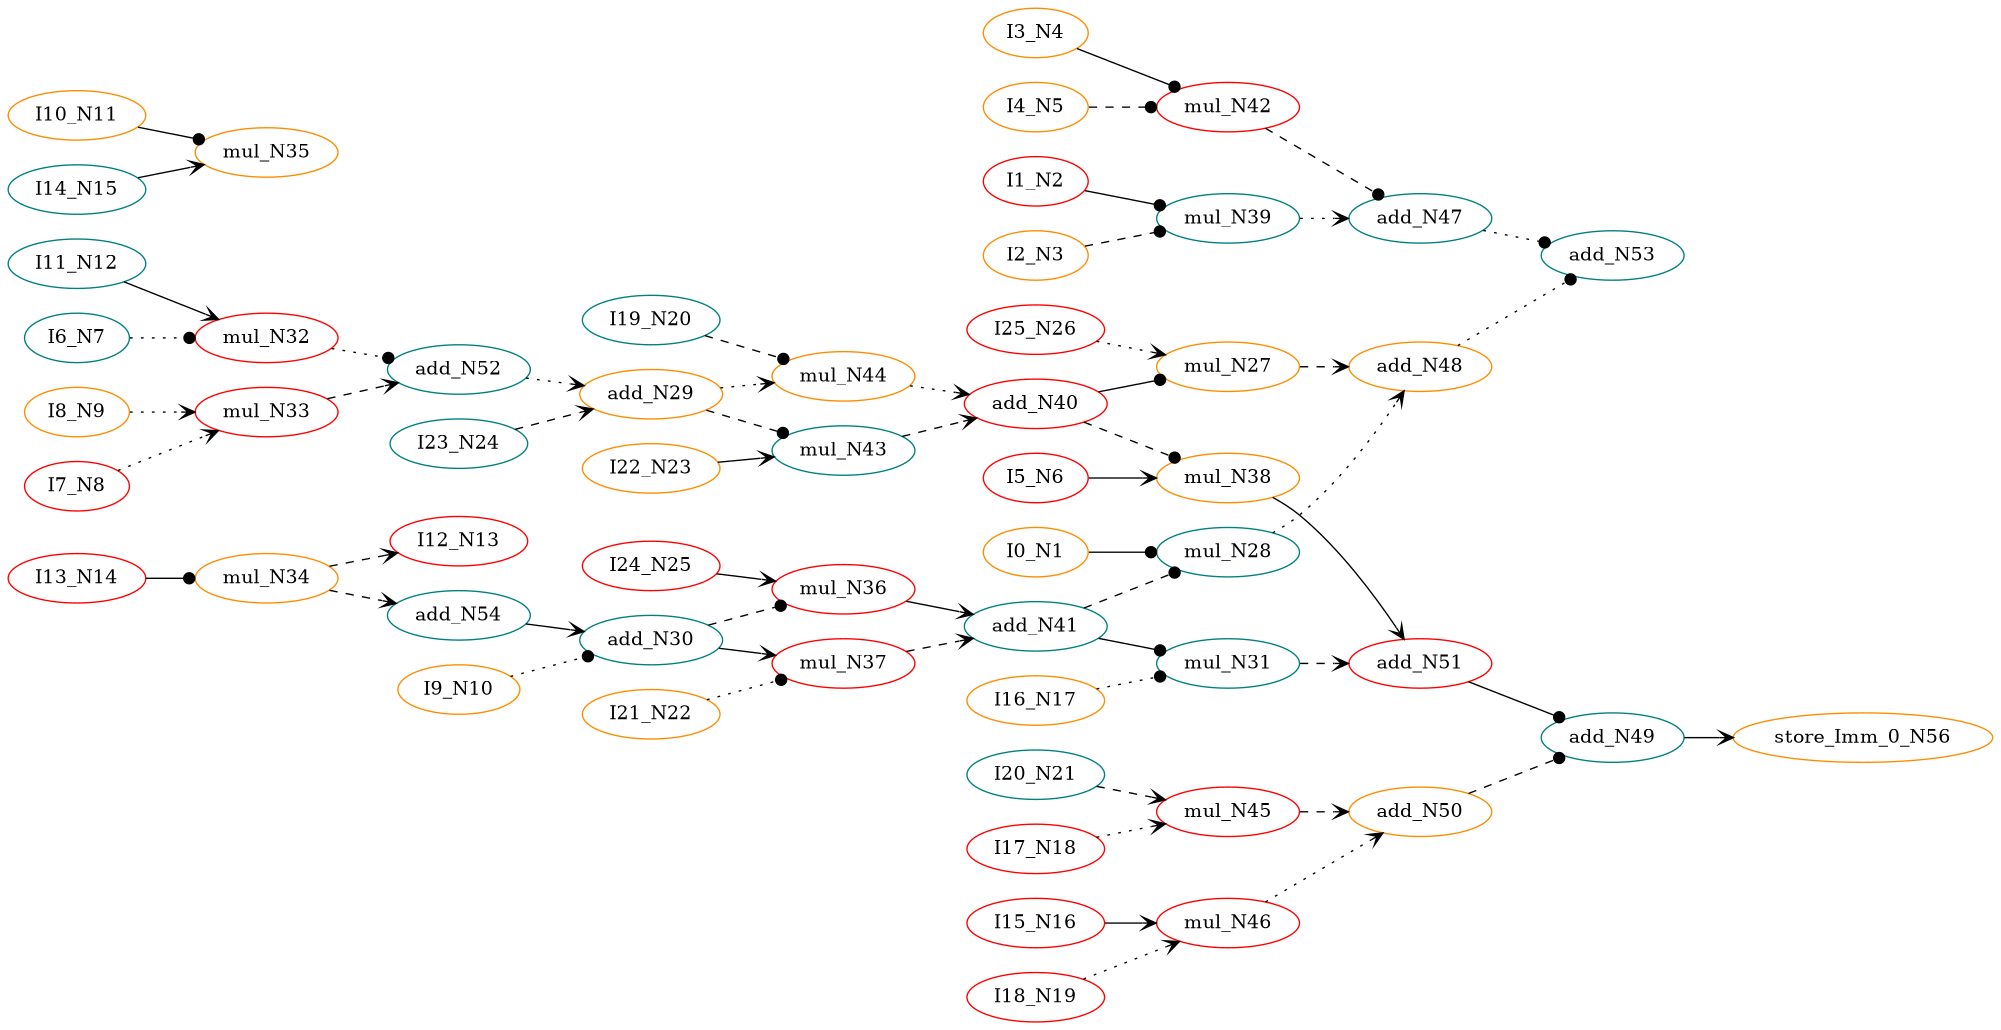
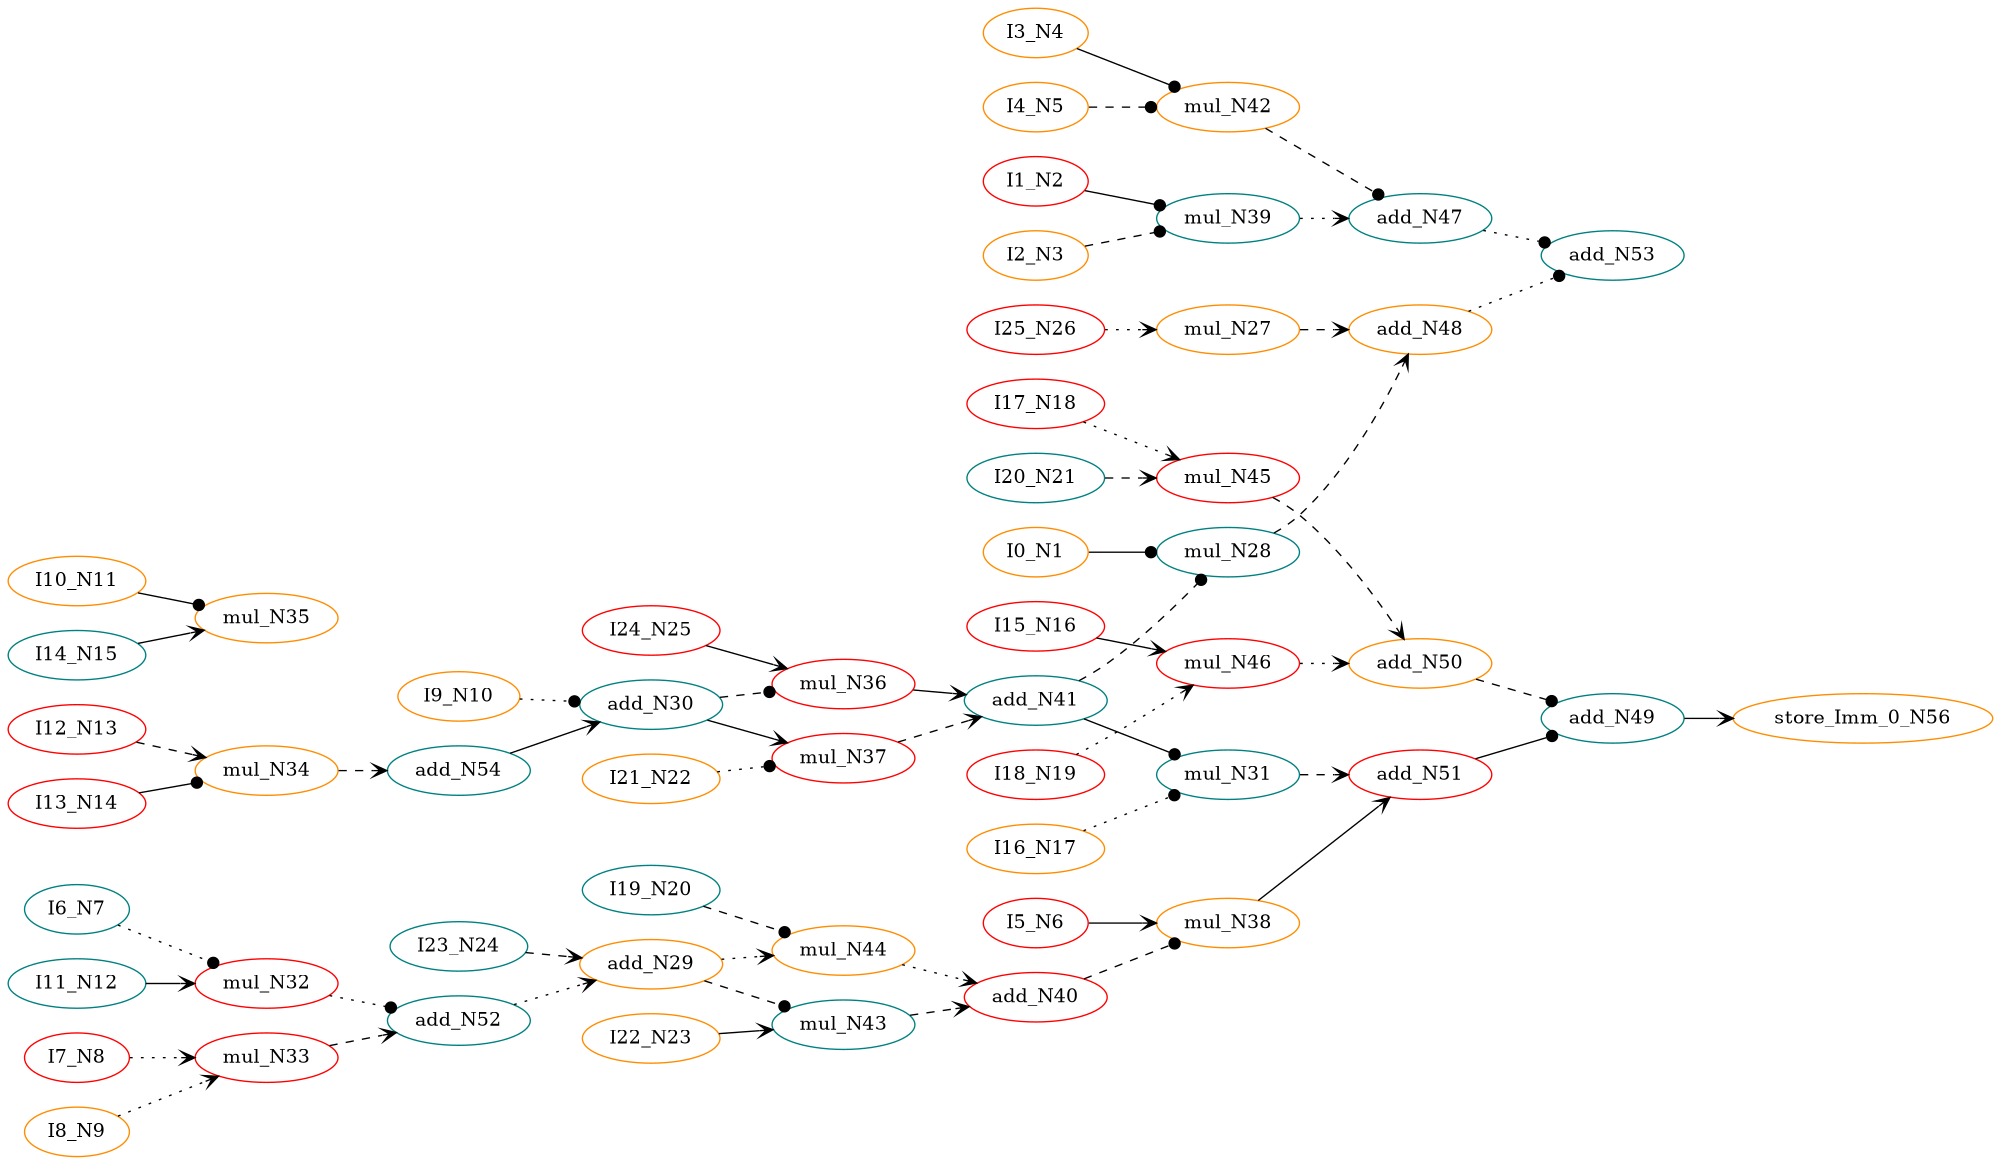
(1228, 107) -> (1228, 107)
(1126, 386) -> none
(1341, 474) -> (1348, 458)
(357, 561) -> (164, 748)
